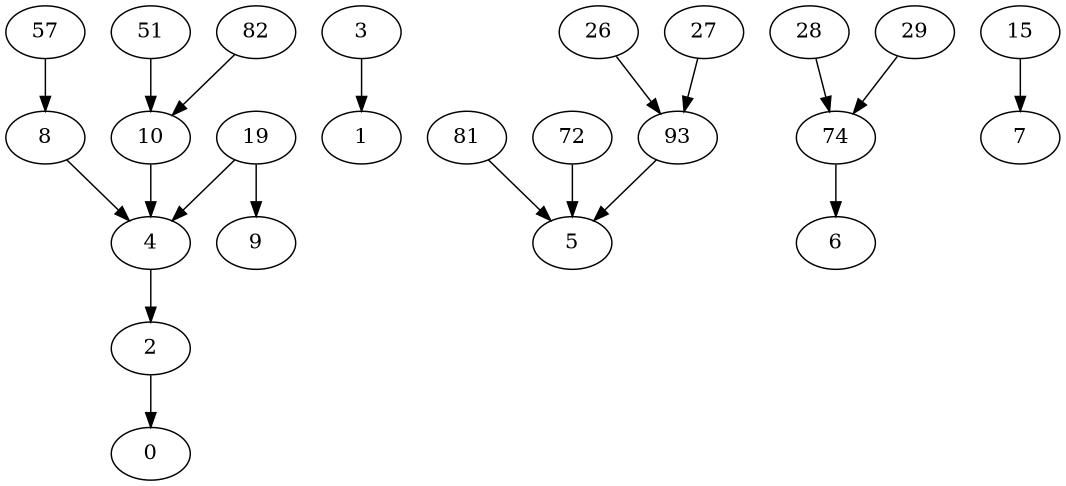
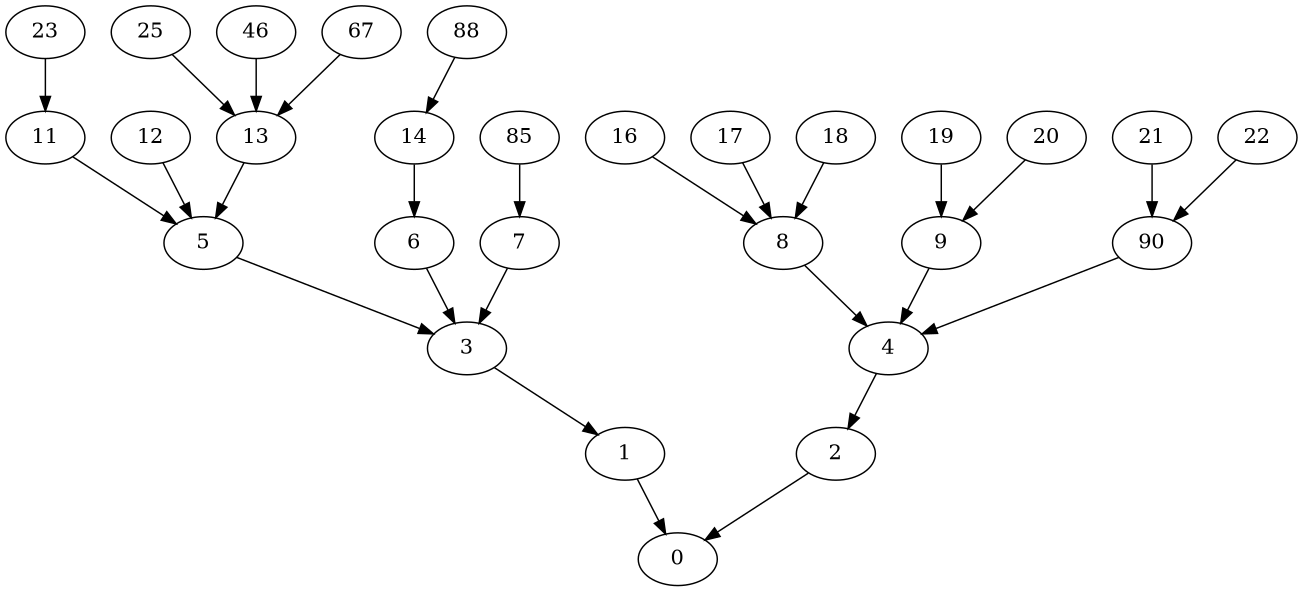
(45, 32) -> (730, 138)
none -> (45, 32)
(151, 32) -> (1152, 138)
none -> (151, 32)
(256, 32) -> (1257, 138)
(599, 32) -> (256, 32)
(704, 32) -> (362, 32)
(810, 32) -> (467, 32)
(915, 32) -> none
(1020, 32) -> (520, 138)
(151, 138) -> (1152, 243)
(467, 138) -> (45, 138)
(572, 138) -> (151, 138)
none -> (625, 138)
(678, 138) -> (256, 138)
none -> (836, 138)
(836, 138) -> (414, 138)
none -> (1047, 138)
(209, 185) -> (918, 289)
none -> (437, 289)
none -> (497, 289)
none -> (328, 293)
none -> (648, 500)
